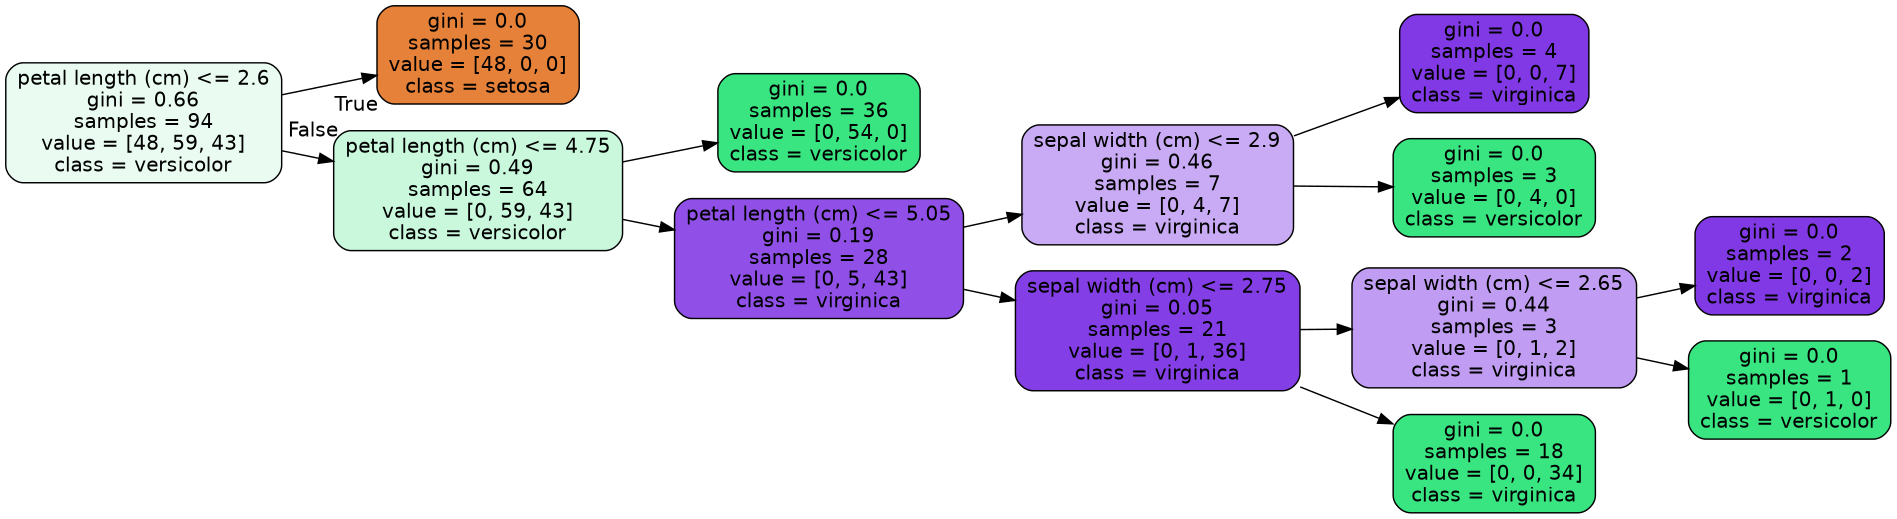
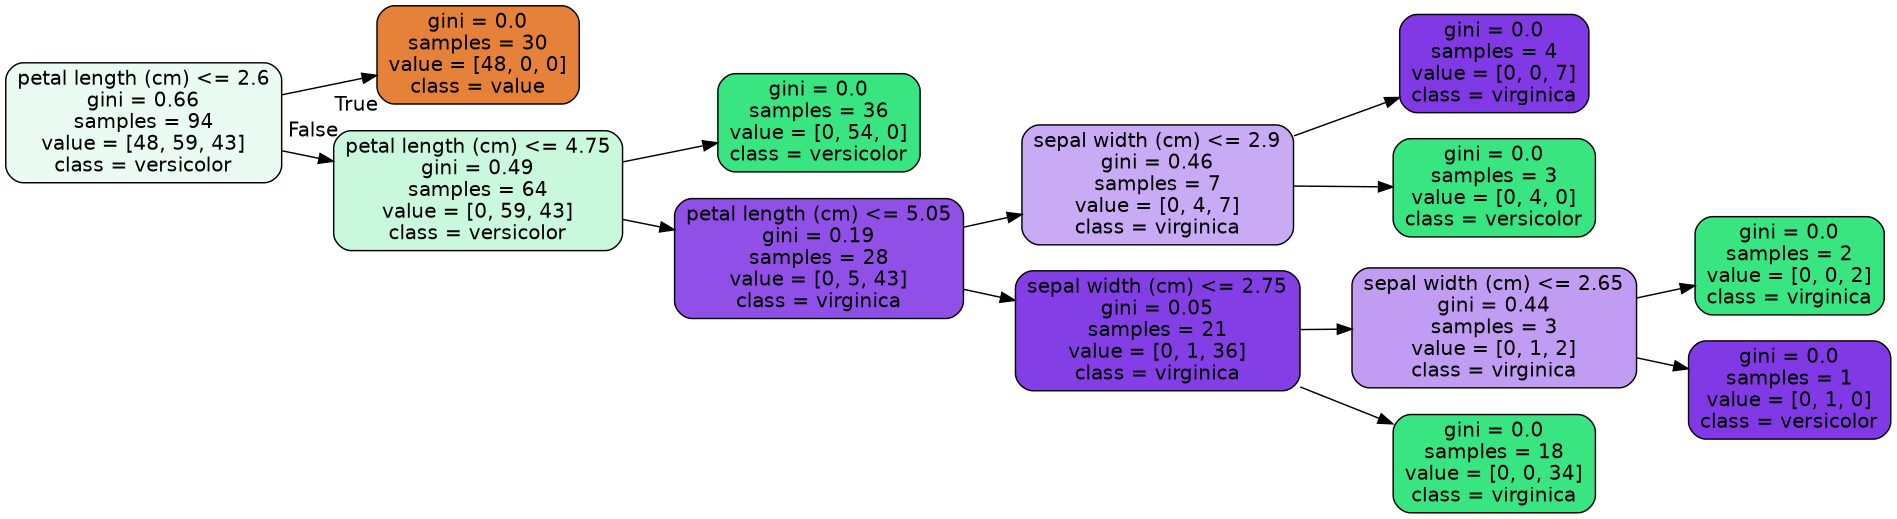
(478, 55) -> (478, 55)
(1790, 266) -> (1790, 266)
(1790, 390) -> (1790, 390)
